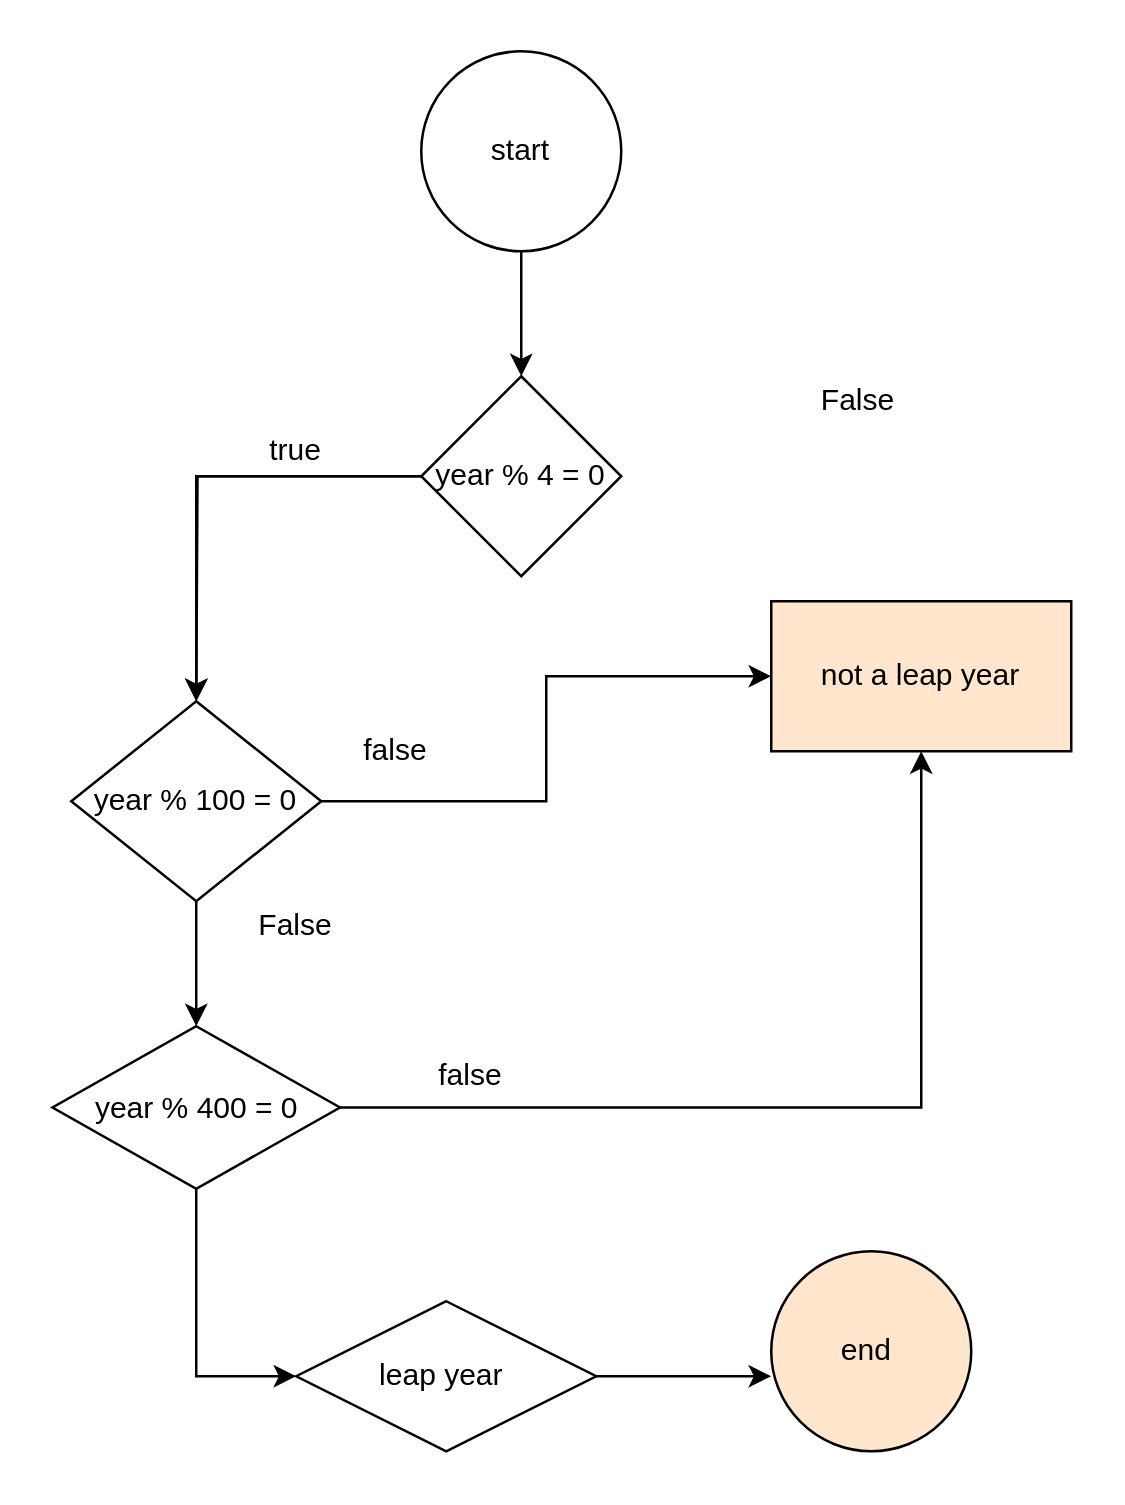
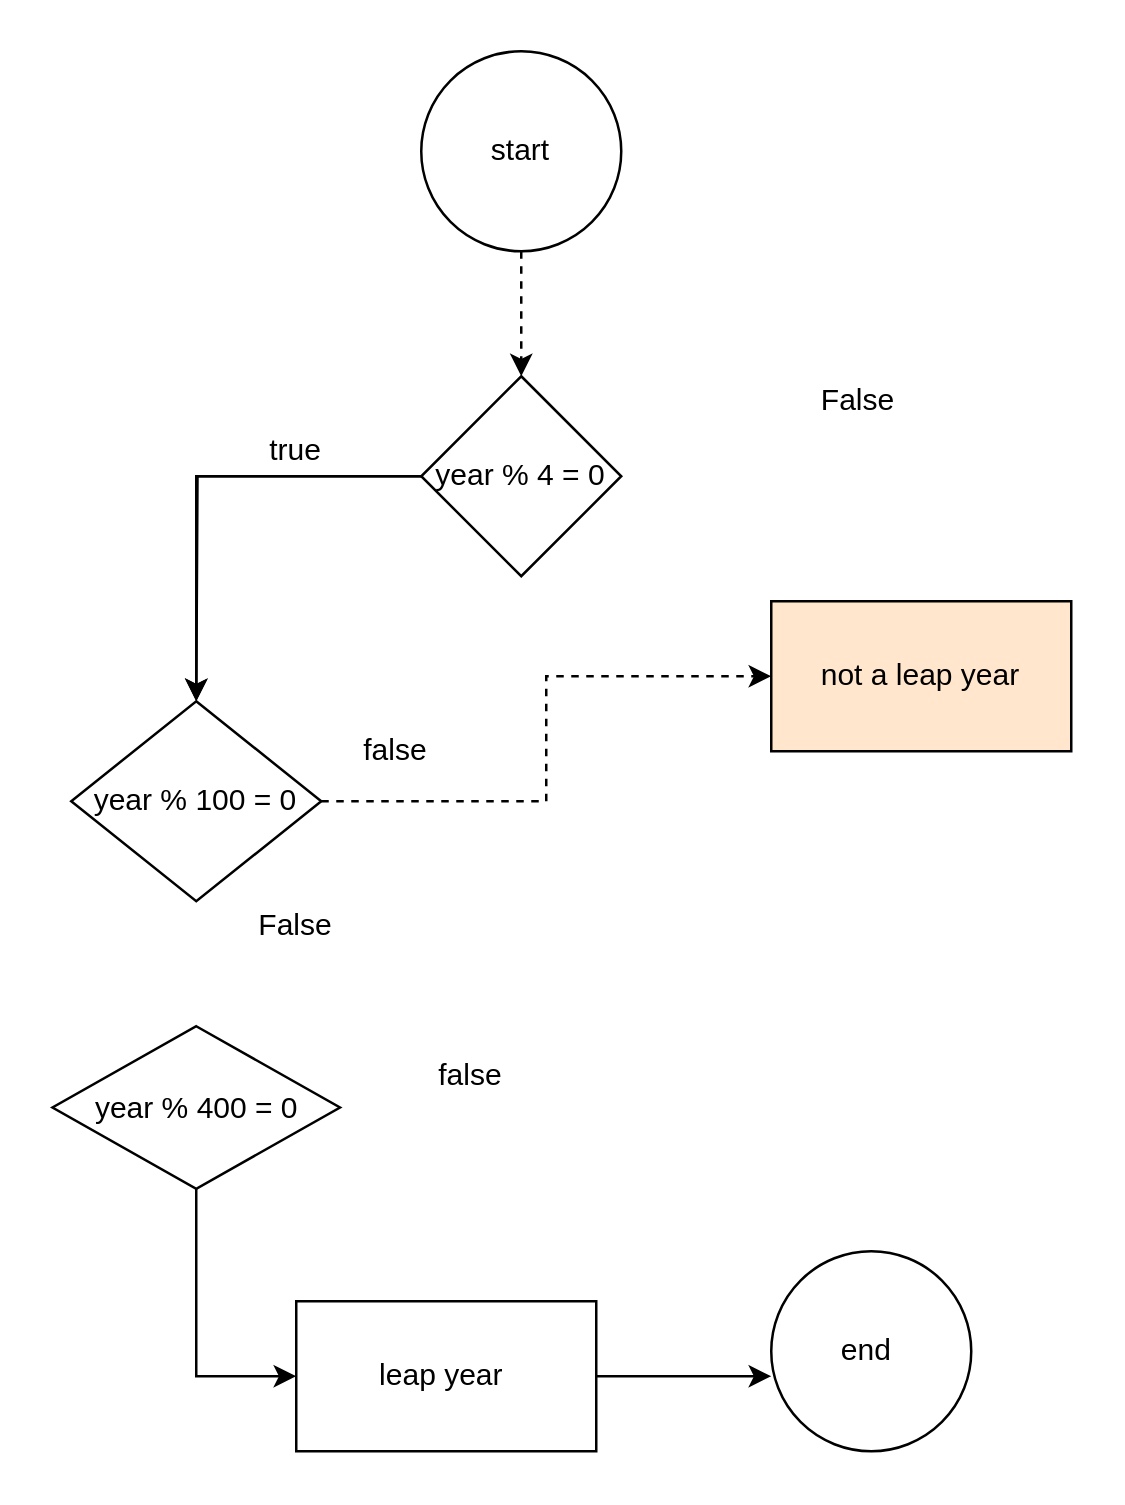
(521, 307) -> (521, 307)
(546, 745) -> (546, 745)
(196, 955) -> none
(800, 1108) -> none
(871, 1351) -> (871, 1351)
(446, 1376) -> (446, 1376)
